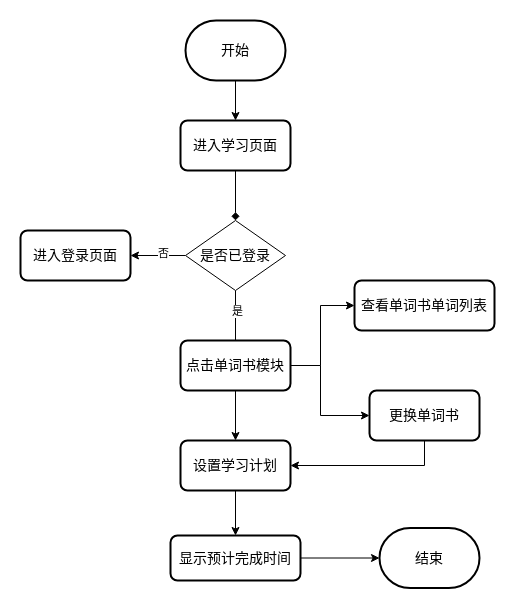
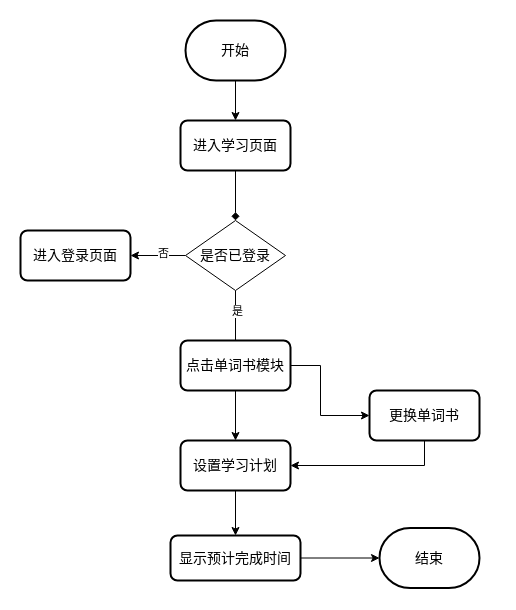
(425, 306) -> none
(321, 321) -> none
